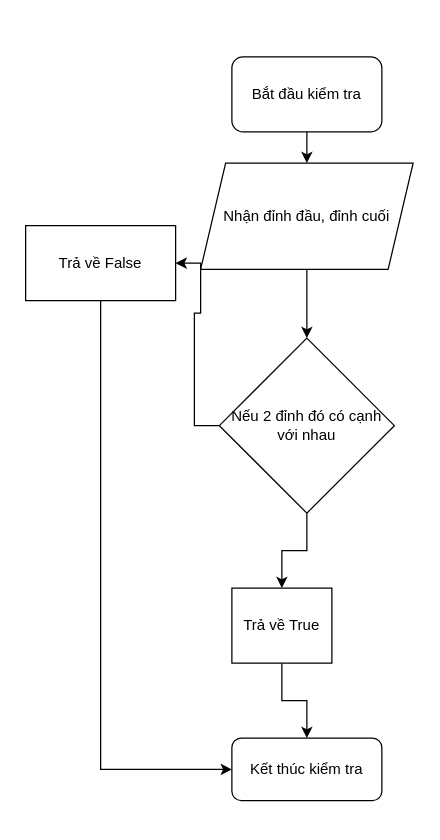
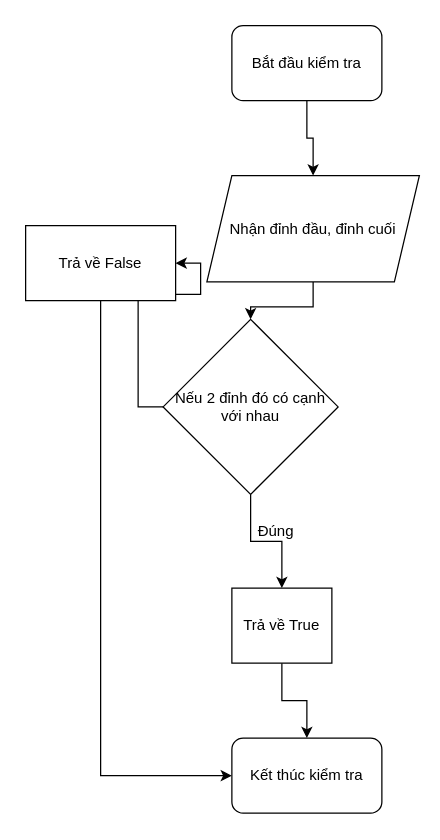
(307, 94) -> (307, 63)
(307, 216) -> (313, 229)
(307, 426) -> (251, 407)
none -> (276, 532)
(307, 769) -> (307, 776)
